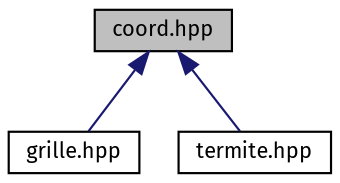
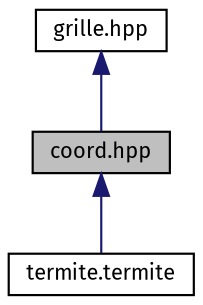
(112, 101) -> (101, 103)
(255, 152) -> (101, 274)
